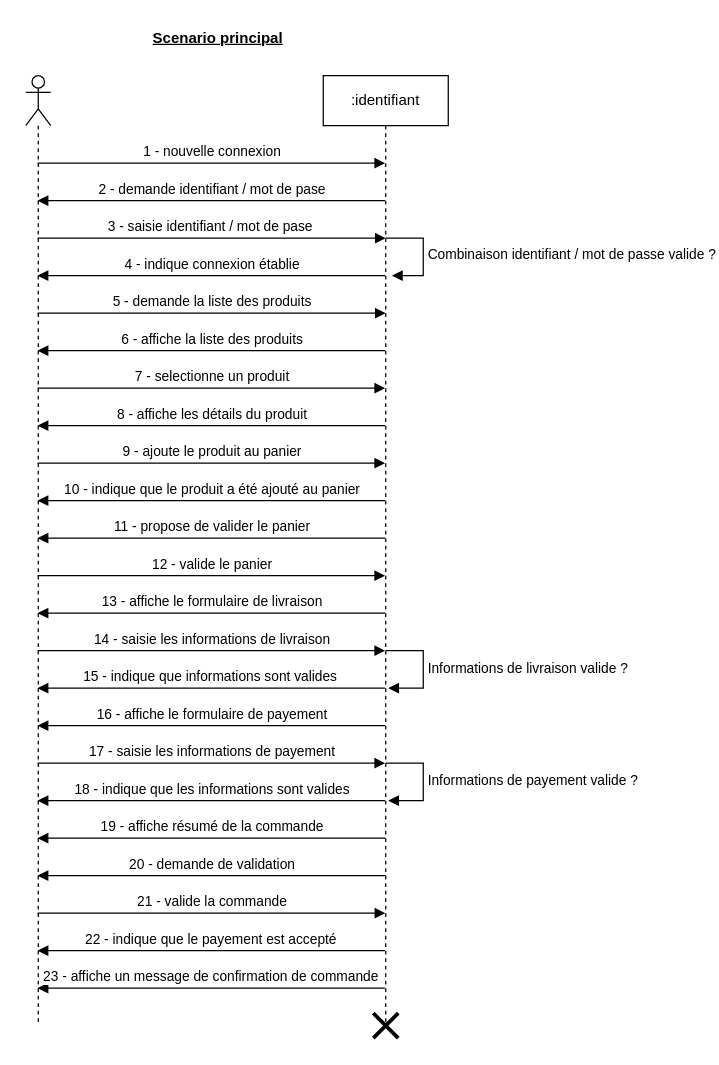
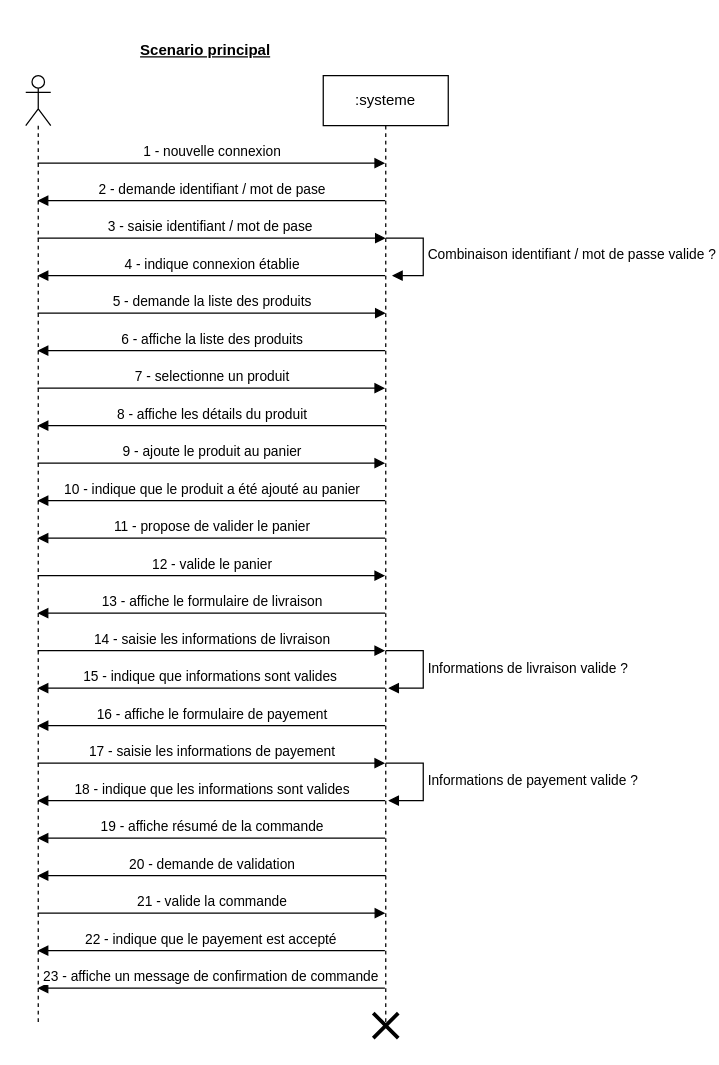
(218, 38) -> (206, 51)
(386, 101) -> (386, 101)
